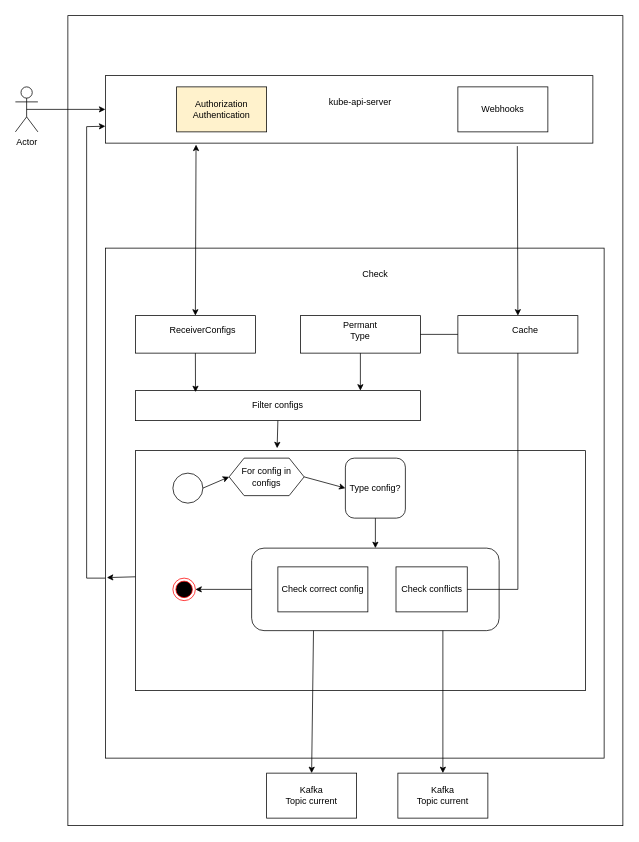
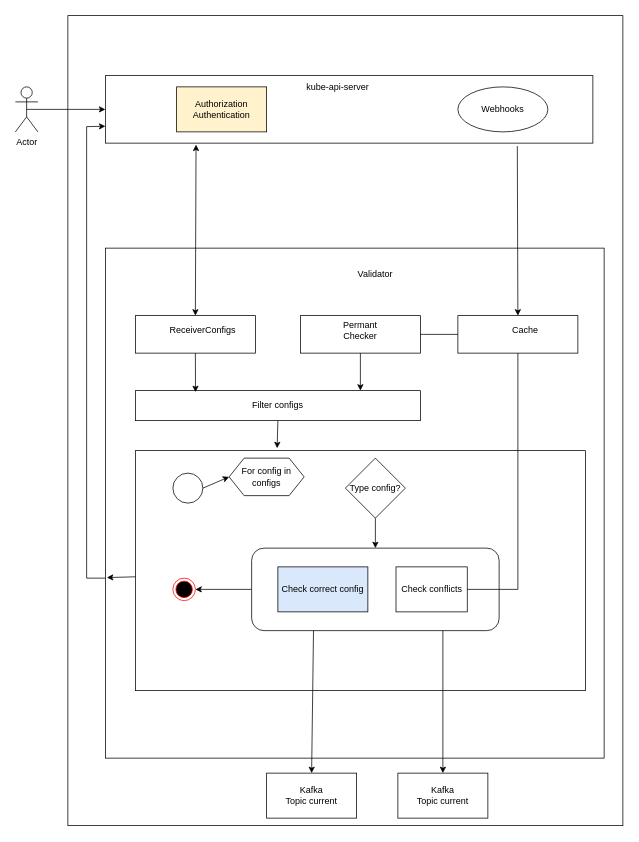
(360, 102) -> (338, 87)
(503, 109) -> (503, 109)
(375, 274) -> (375, 274)
(360, 330) -> (360, 330)
(322, 481) -> none
(375, 488) -> (375, 488)
(323, 589) -> (323, 589)
